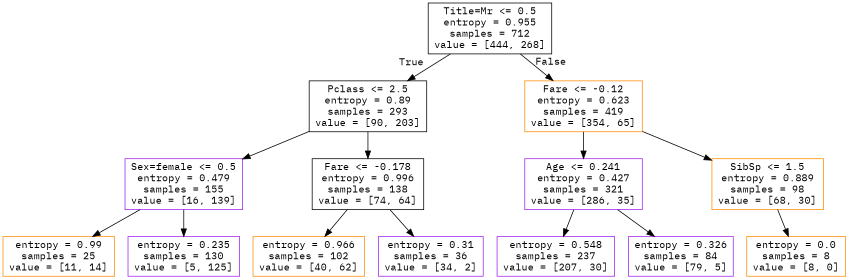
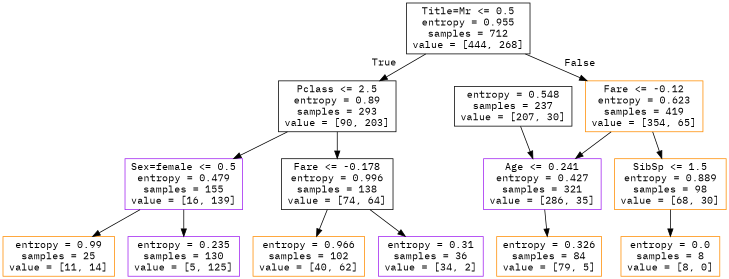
(570, 219) -> (525, 139)
(556, 256) -> (513, 106)
(681, 256) -> (549, 256)
